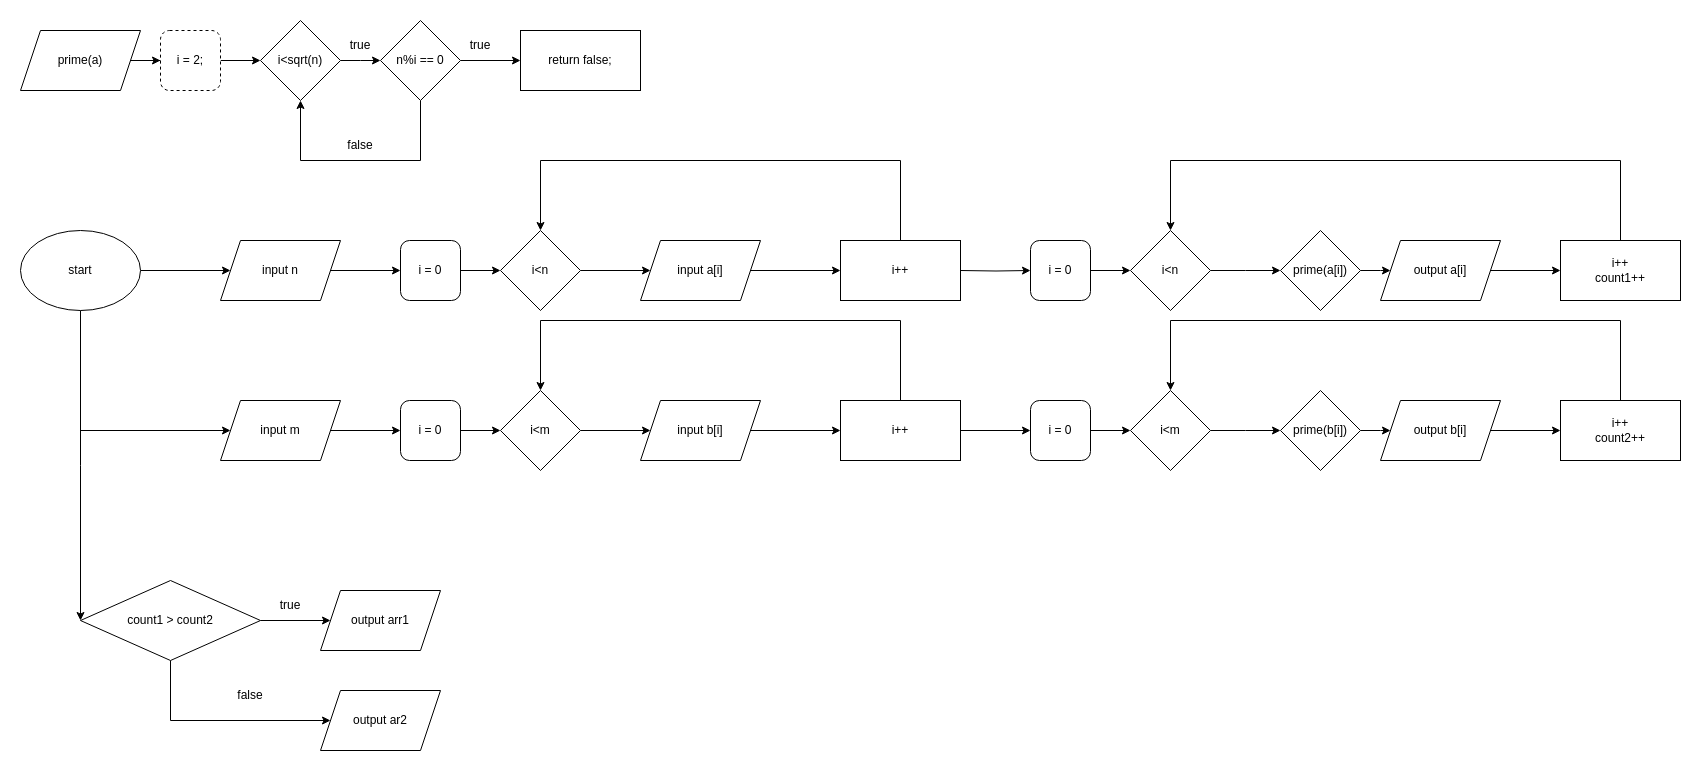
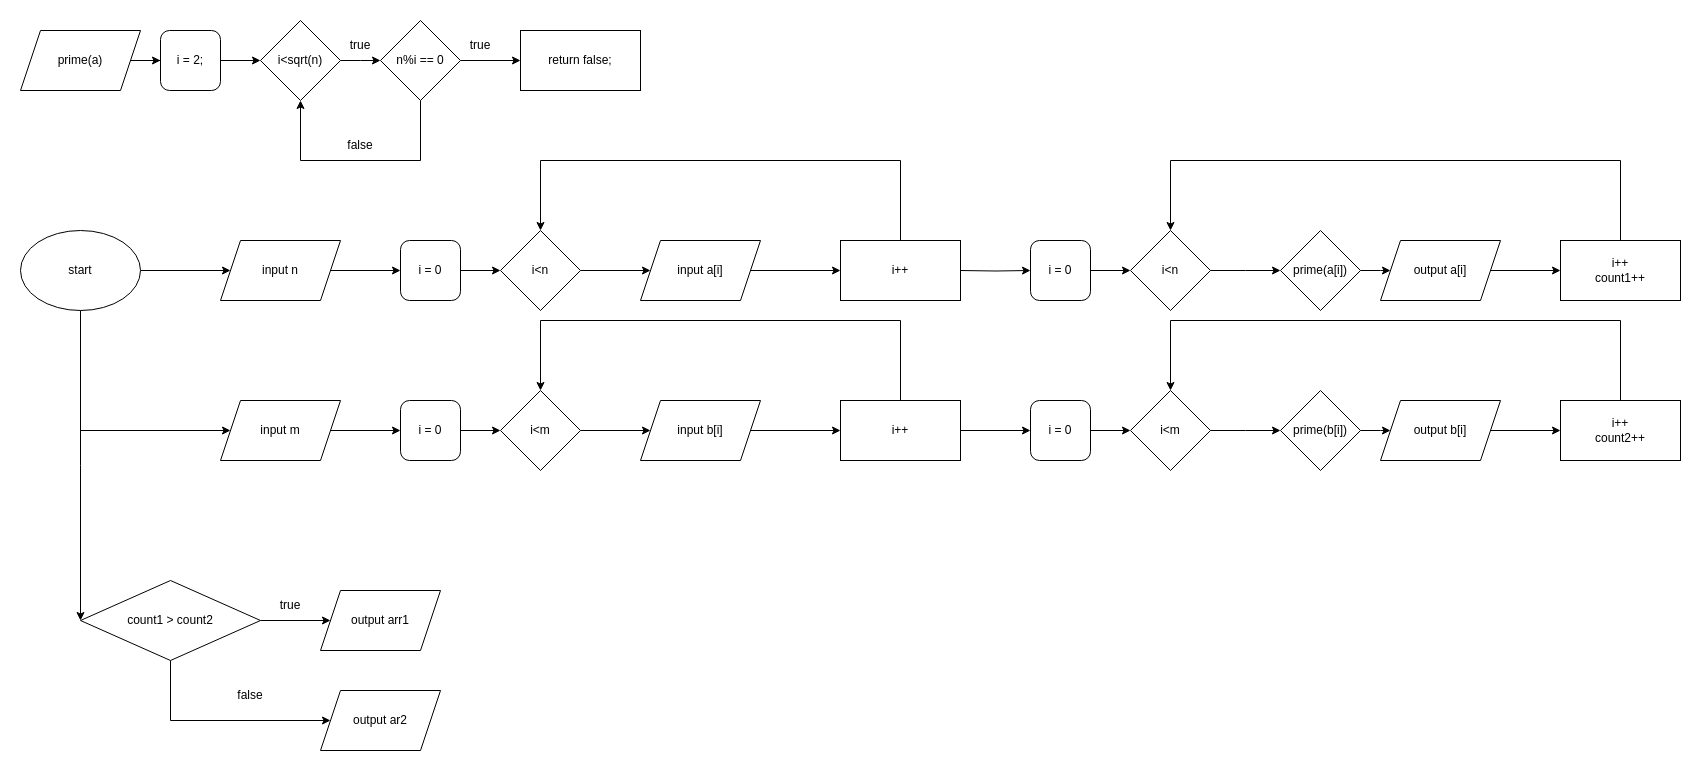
(191, 61) -> (191, 61)
